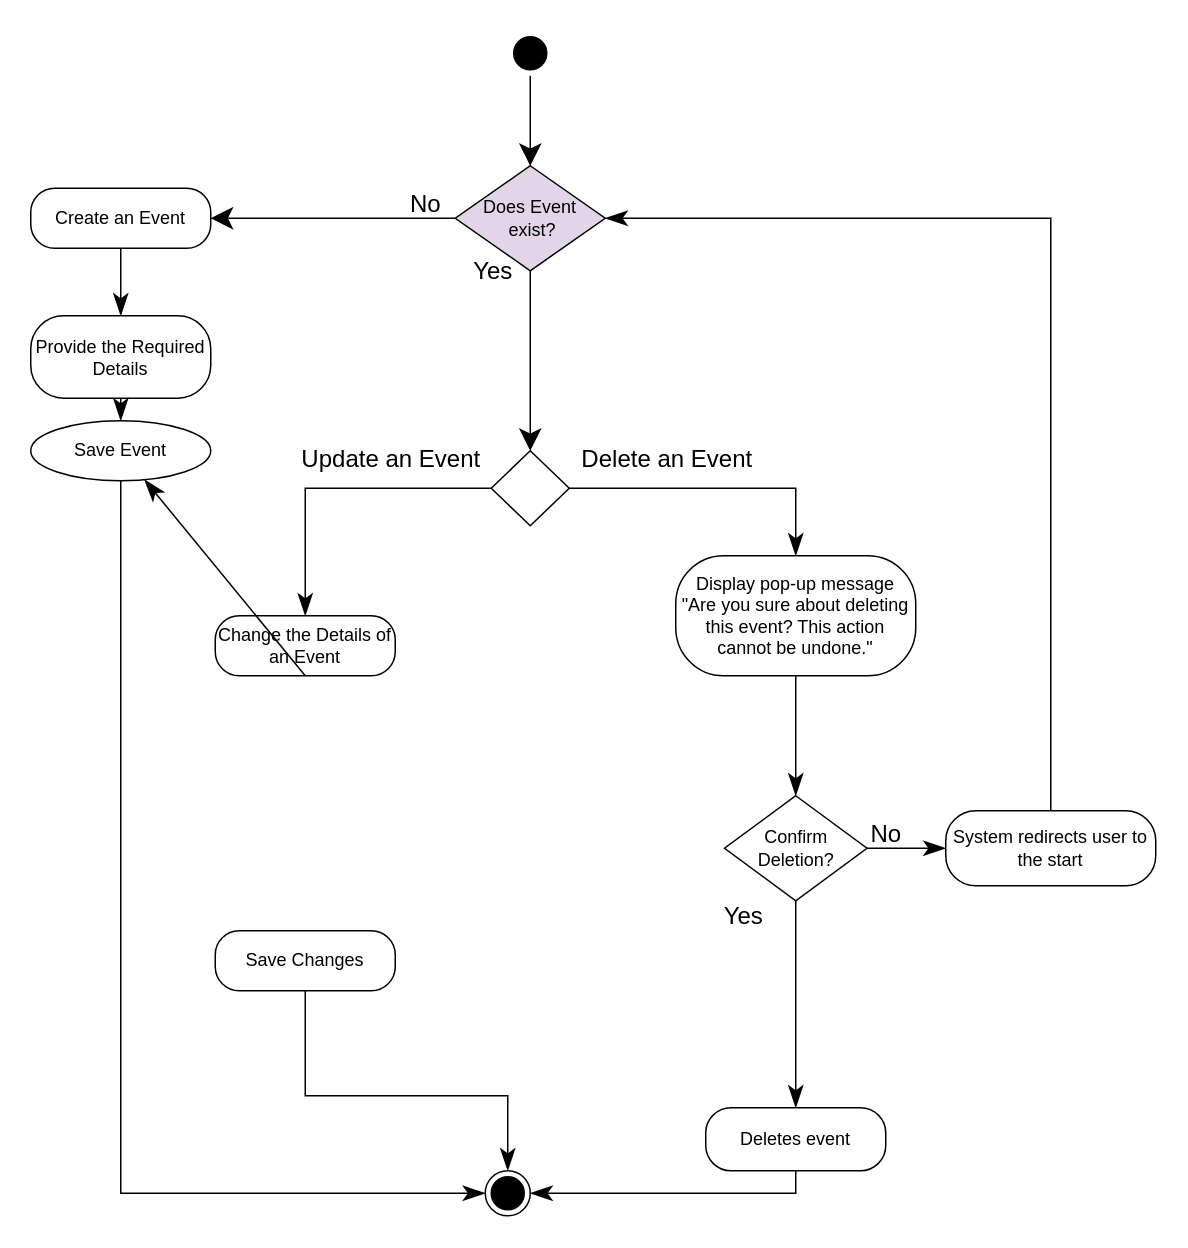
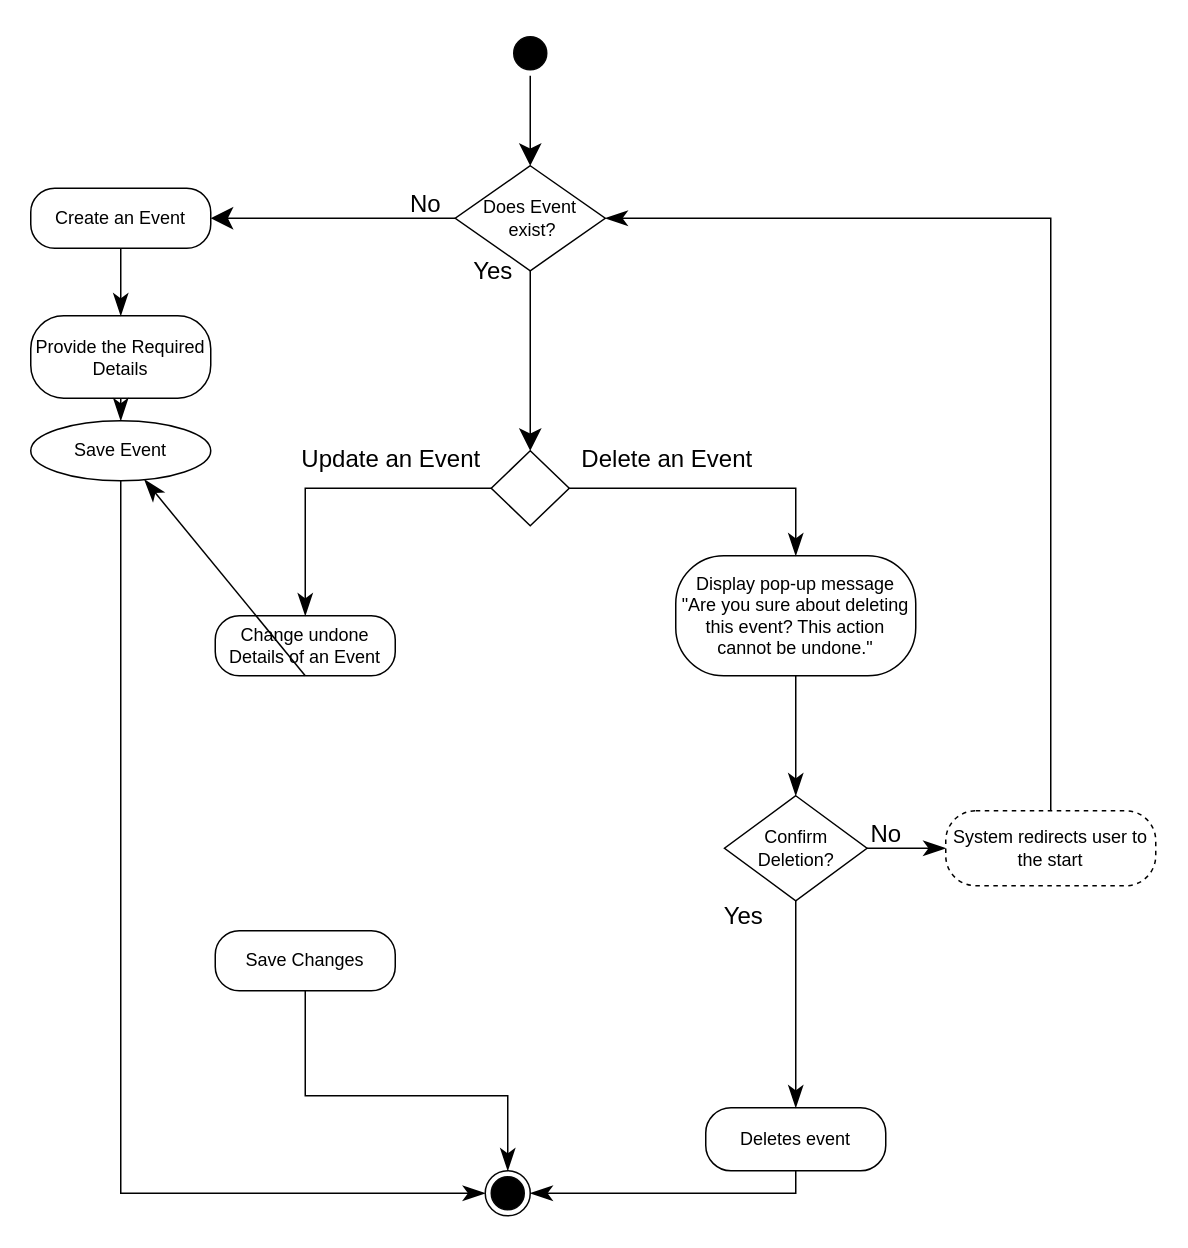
(530, 218) -> (530, 218)
(305, 646) -> (305, 646)
(1051, 848) -> (1051, 848)
